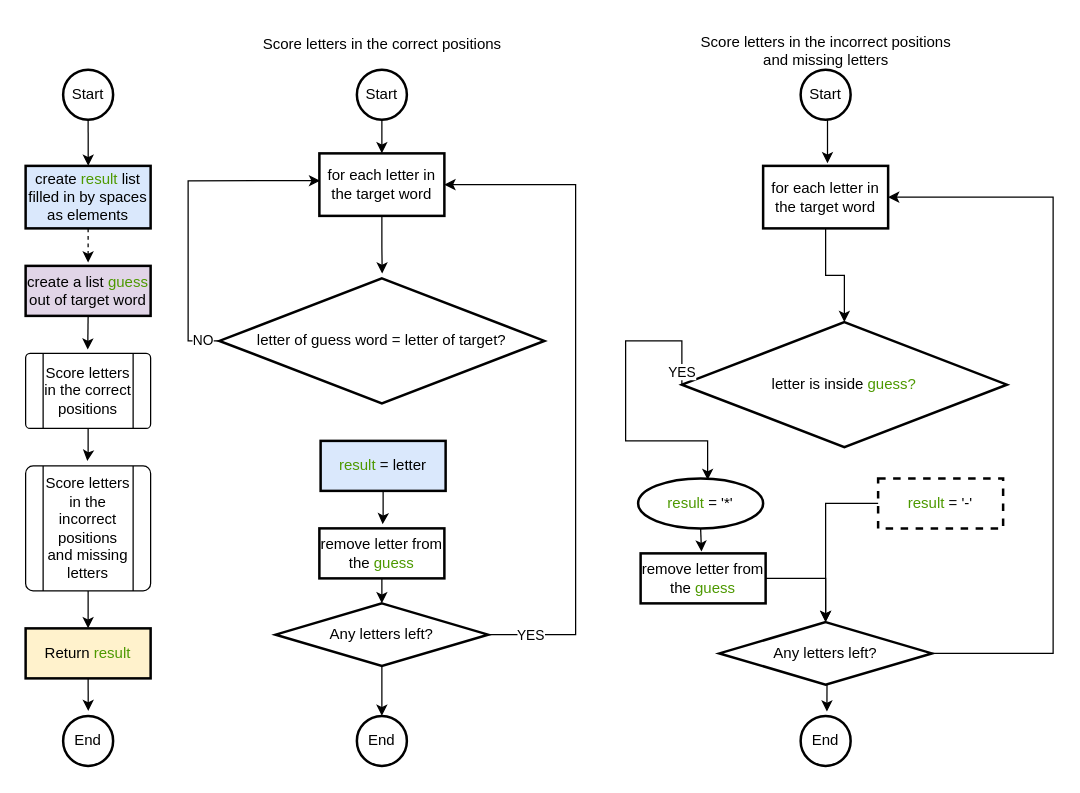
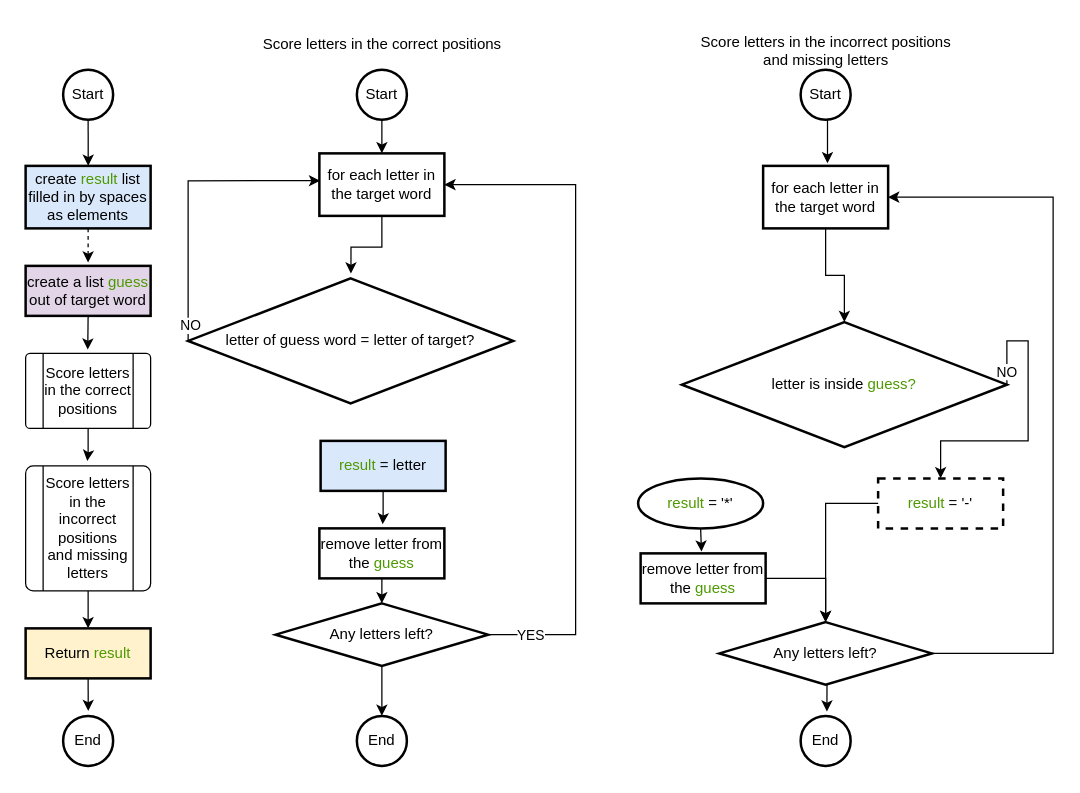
(382, 341) -> (351, 341)
(626, 398) -> none
none -> (1028, 417)
